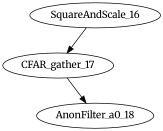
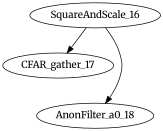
(74, 88) -> (122, 62)
